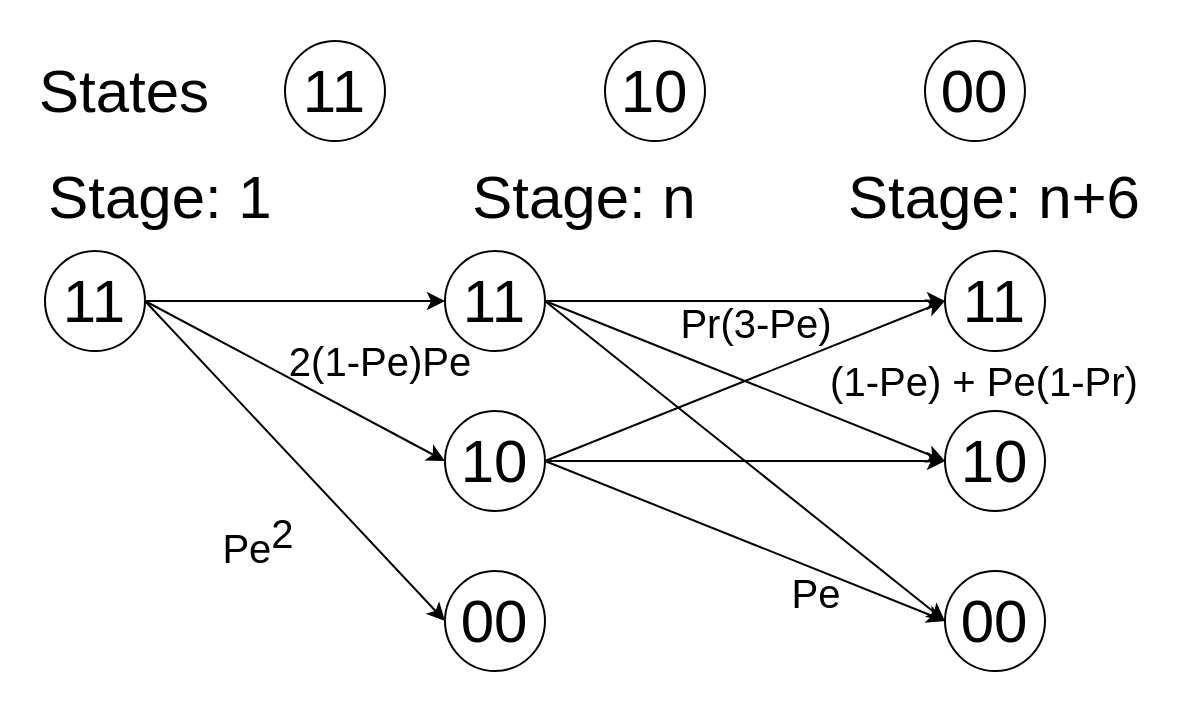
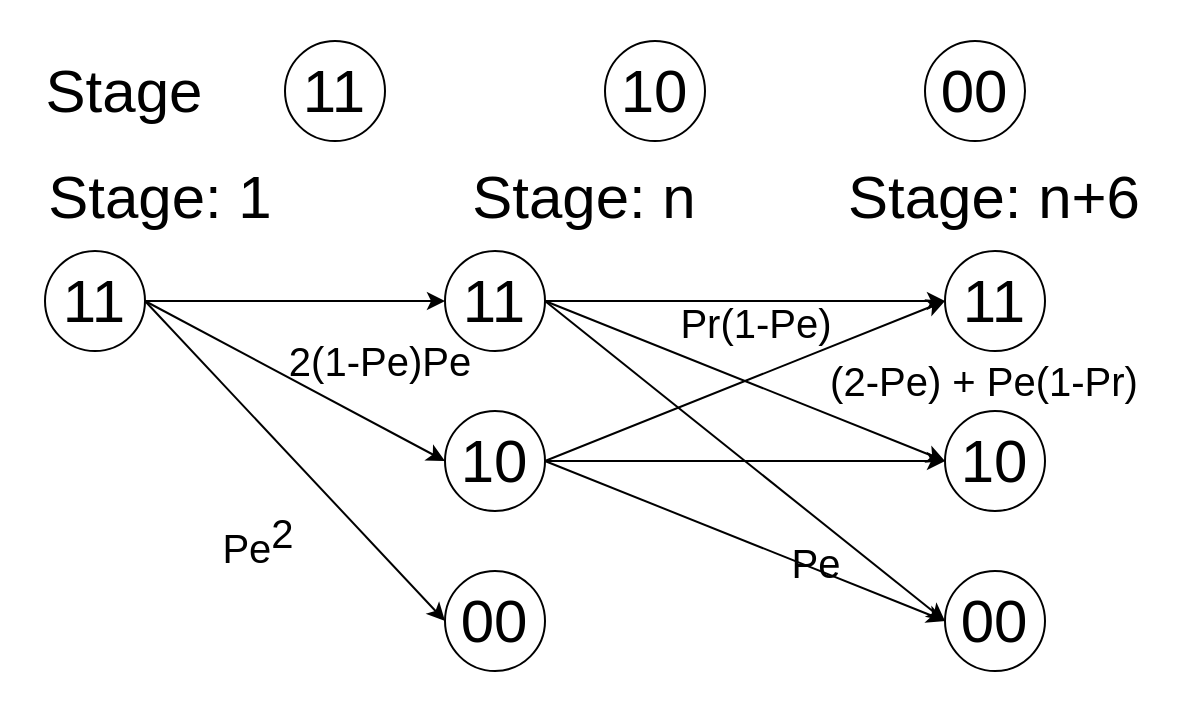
(125, 91) -> (125, 91)
(757, 323) -> (757, 323)
(985, 381) -> (985, 381)
(817, 593) -> (817, 563)
